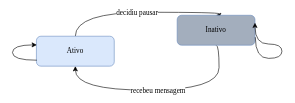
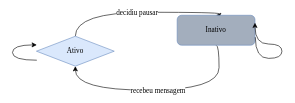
(75, 51) -> (75, 51)
